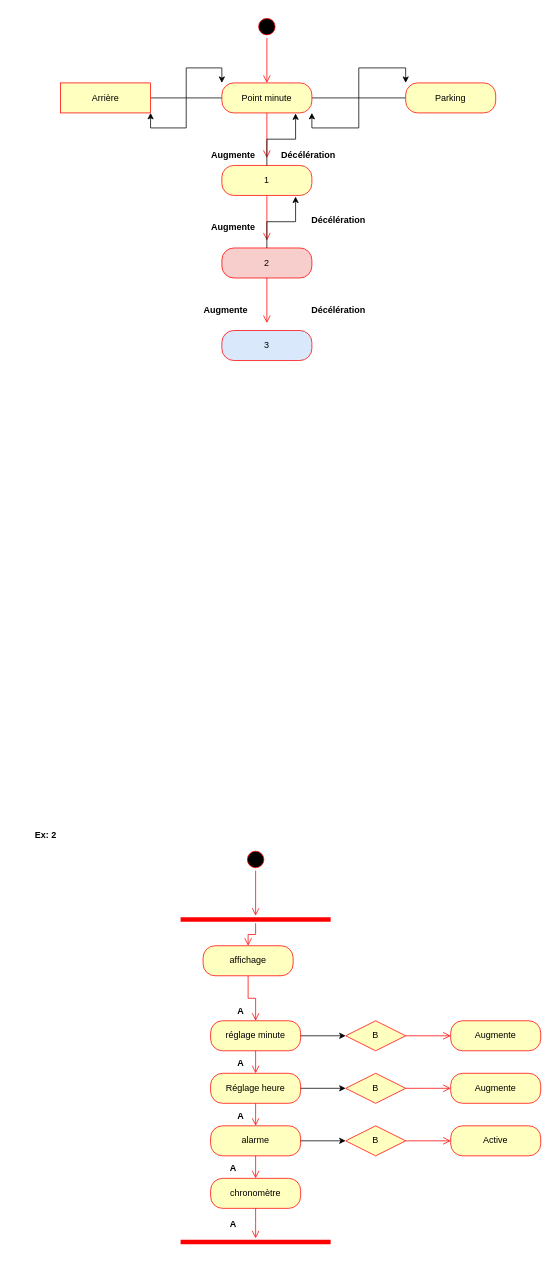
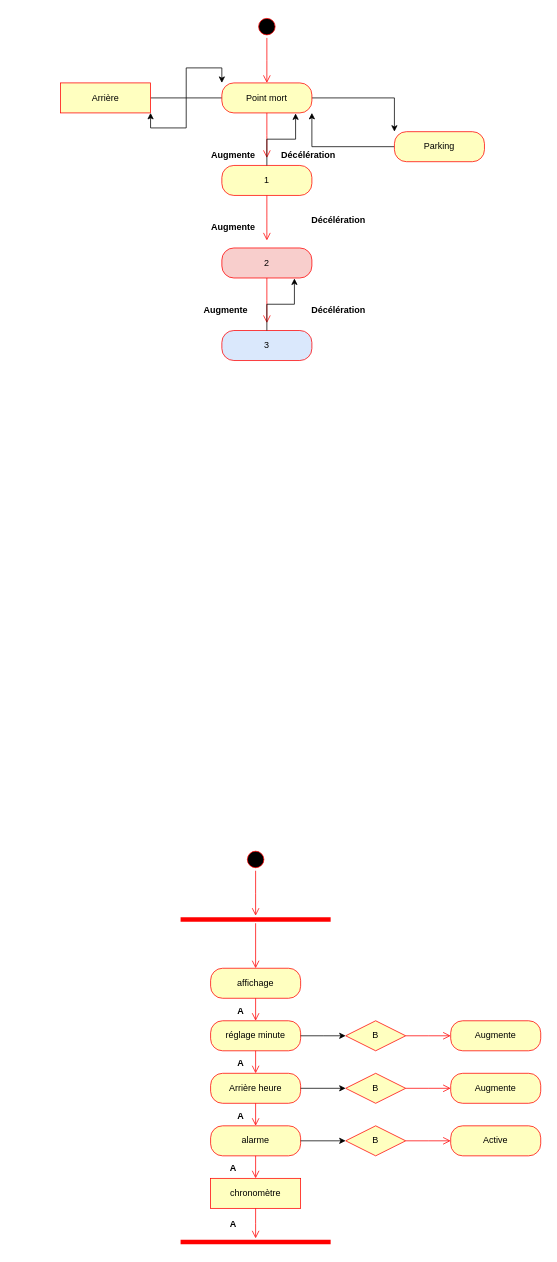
(267, 98) -> (267, 98)
(450, 98) -> (439, 147)
(291, 222) -> none
none -> (291, 304)
(45, 835) -> none
(248, 960) -> (255, 983)
(255, 1088) -> (255, 1088)
(255, 1193) -> (255, 1193)
